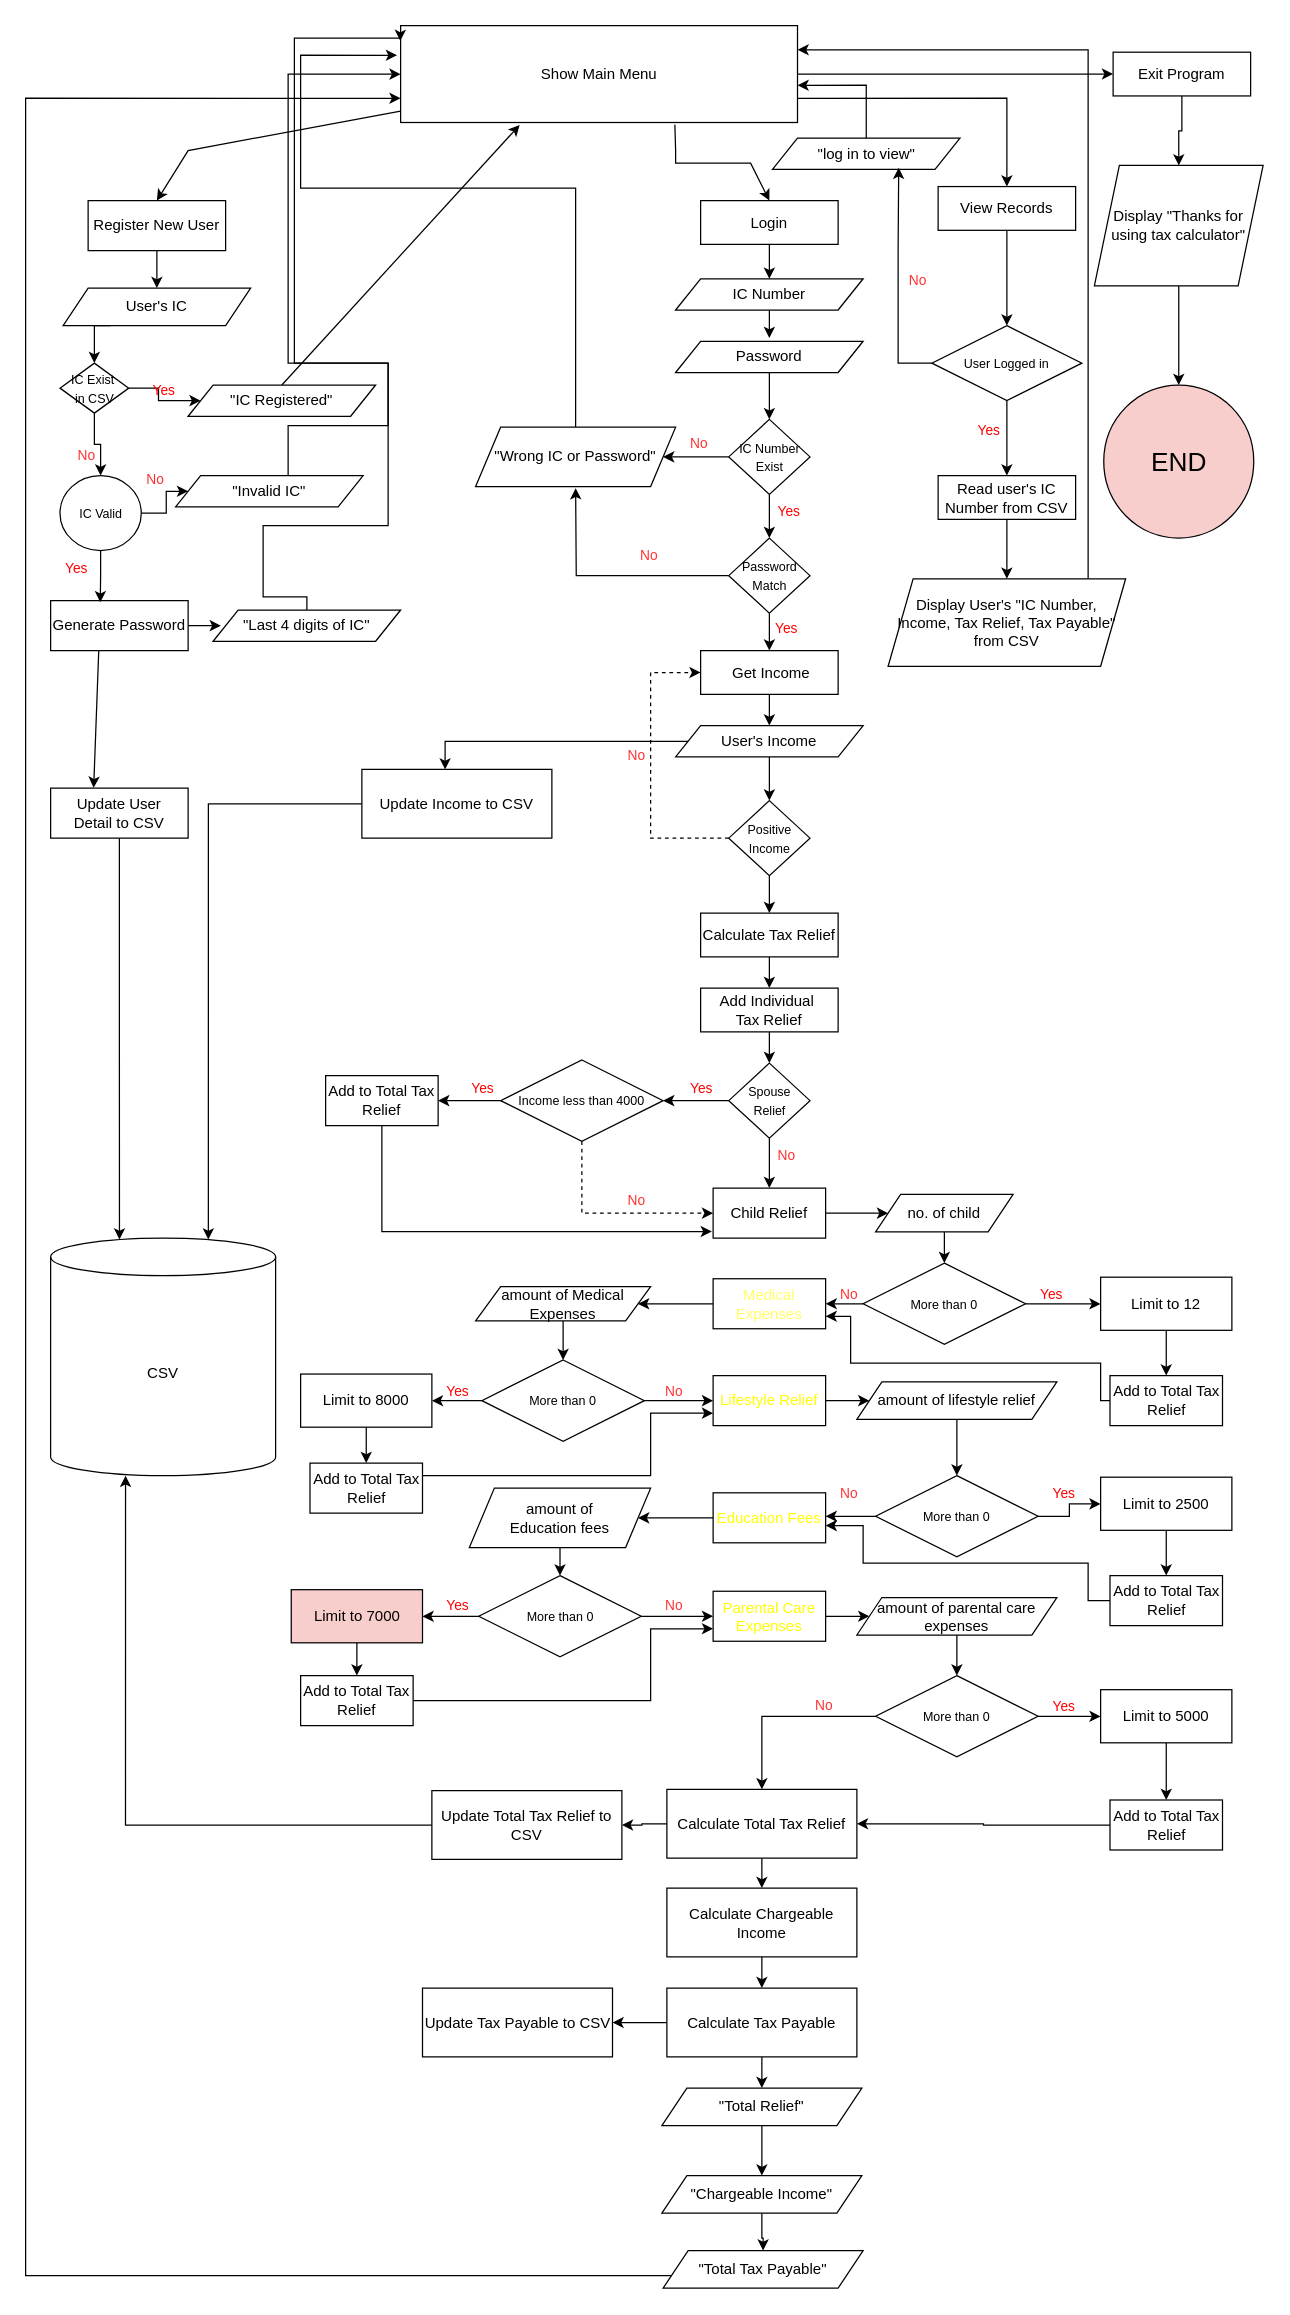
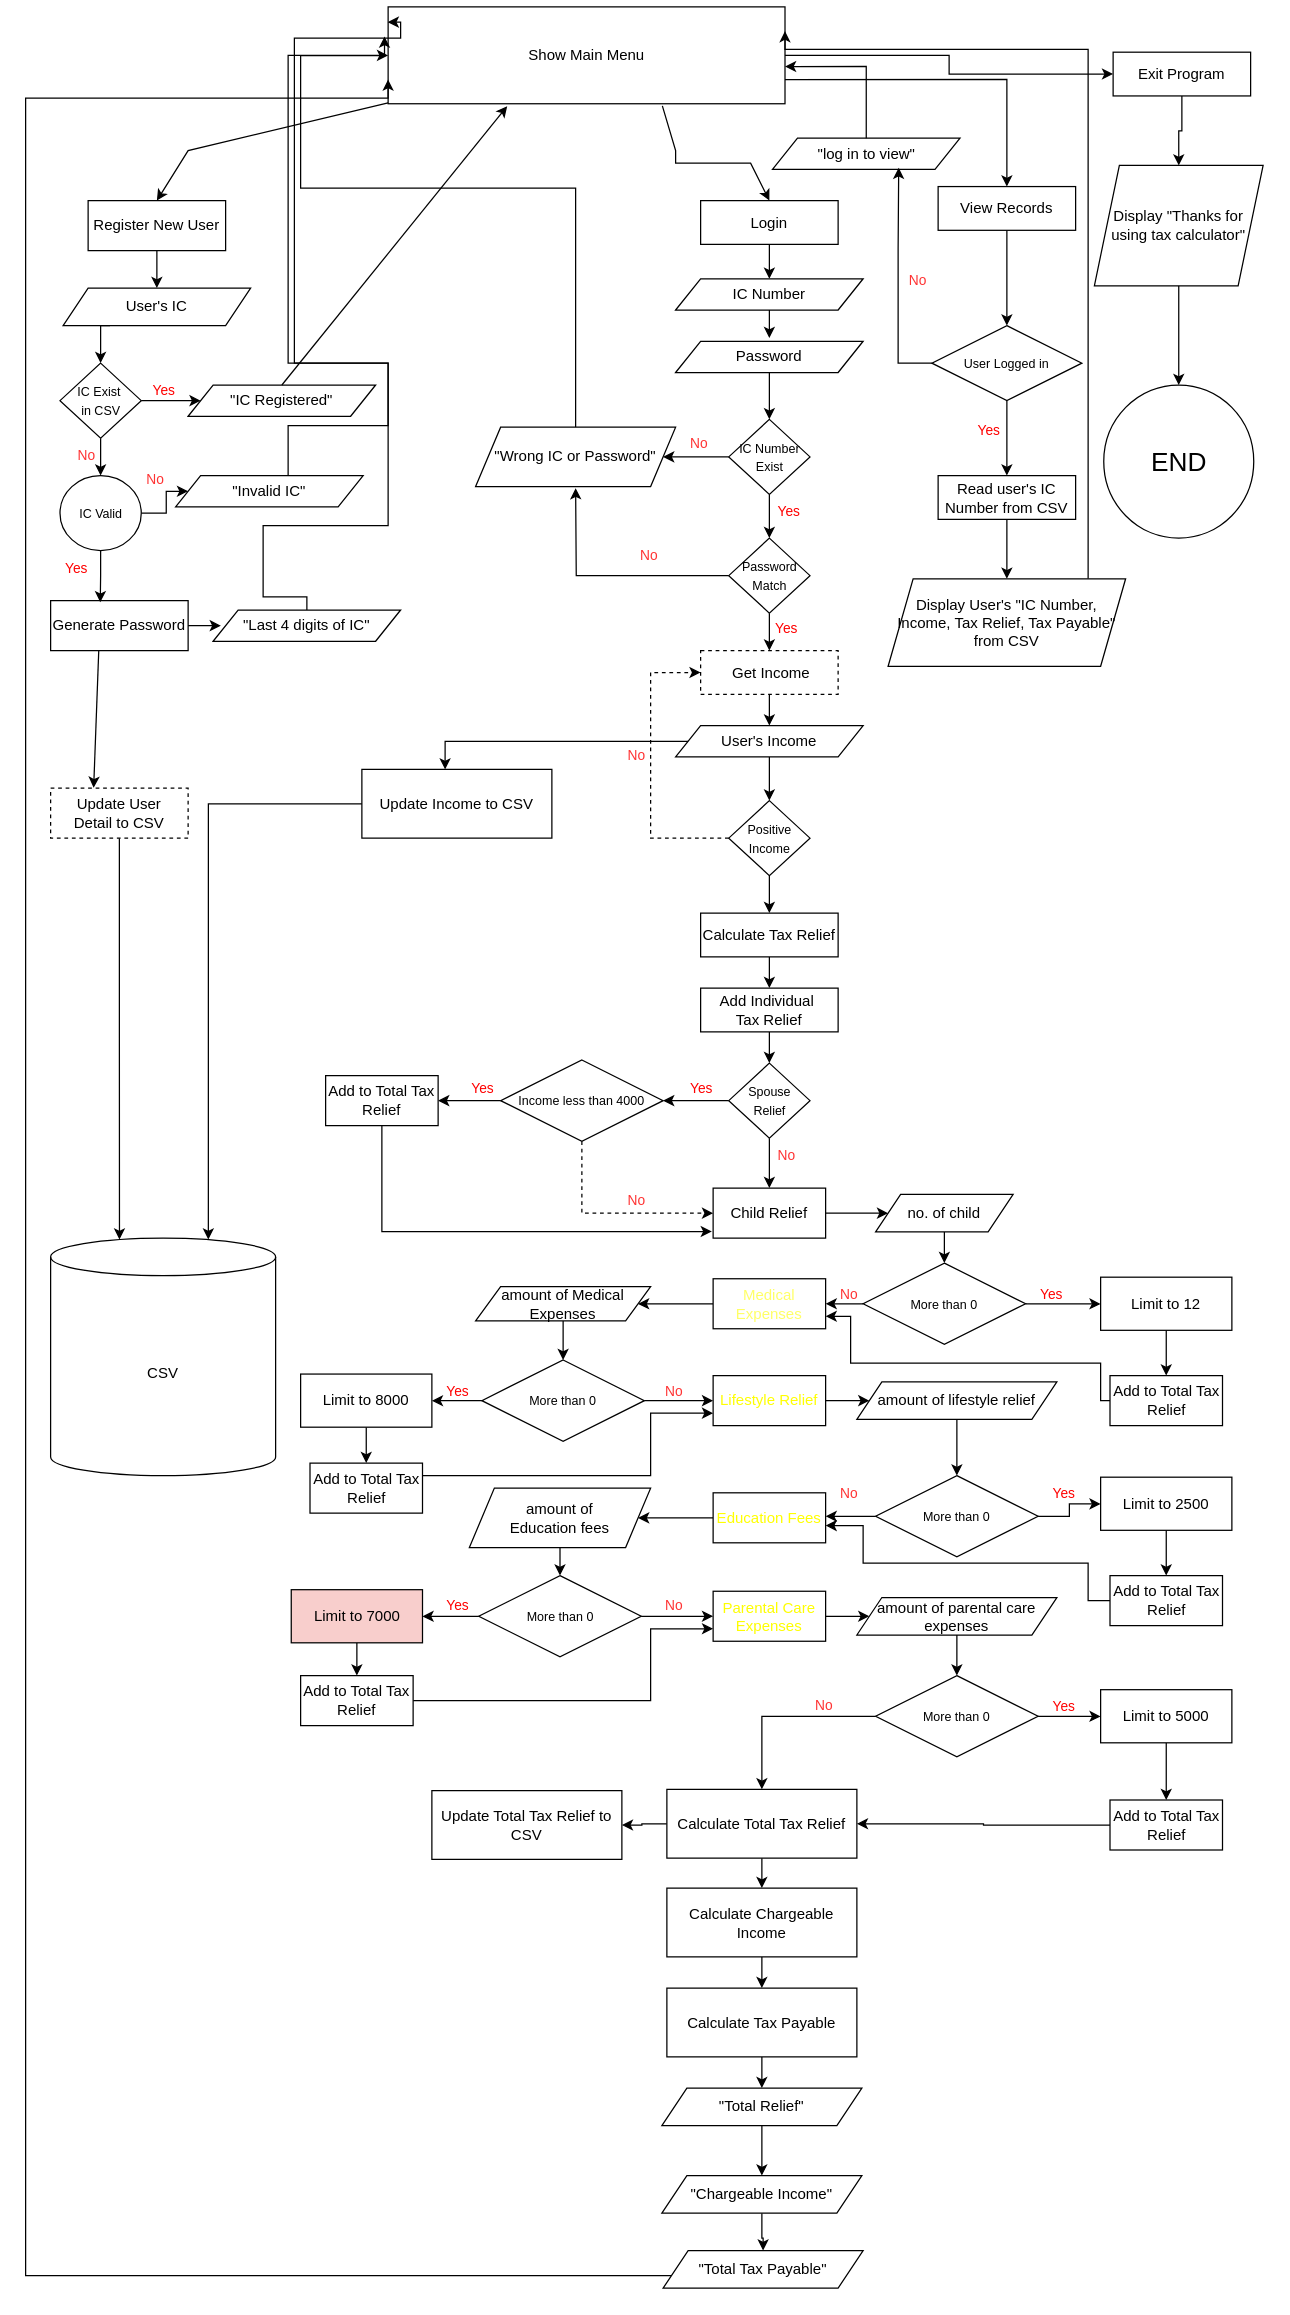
(599, 74) -> (587, 55)
(94, 388) -> (101, 401)
(1179, 462) -> (1179, 462)
(769, 673) -> (769, 673)
(119, 813) -> (119, 813)
(126, 1808) -> none
(518, 2023) -> none
(644, 2023) -> none
